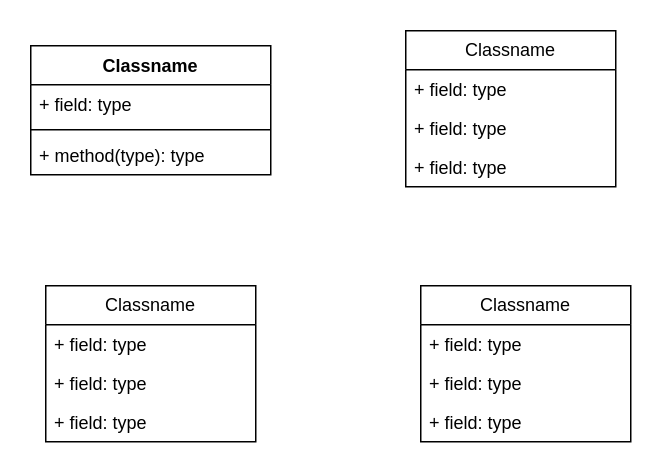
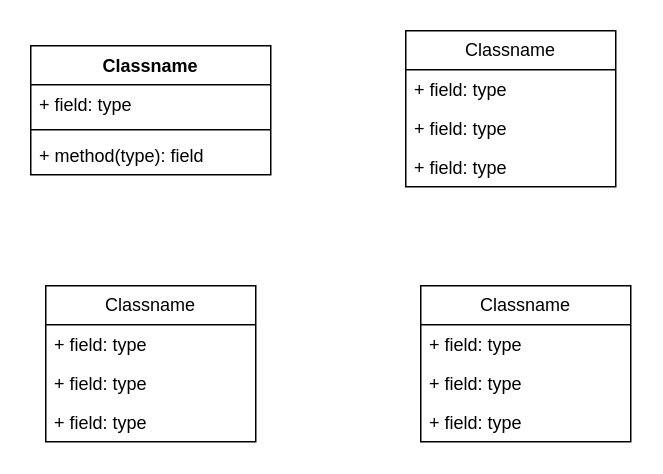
(134, 157) -> (134, 157)
